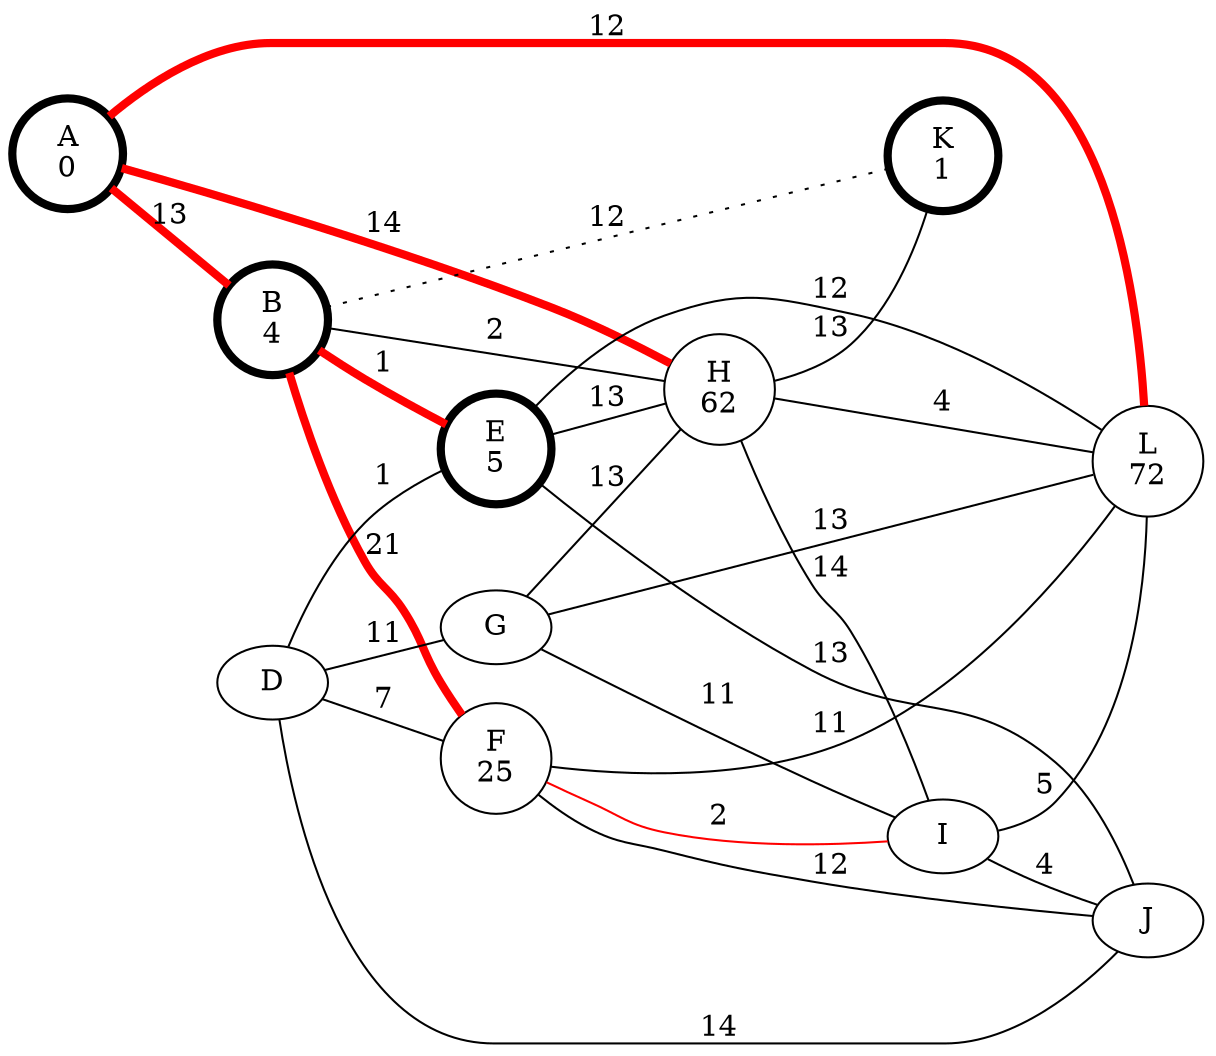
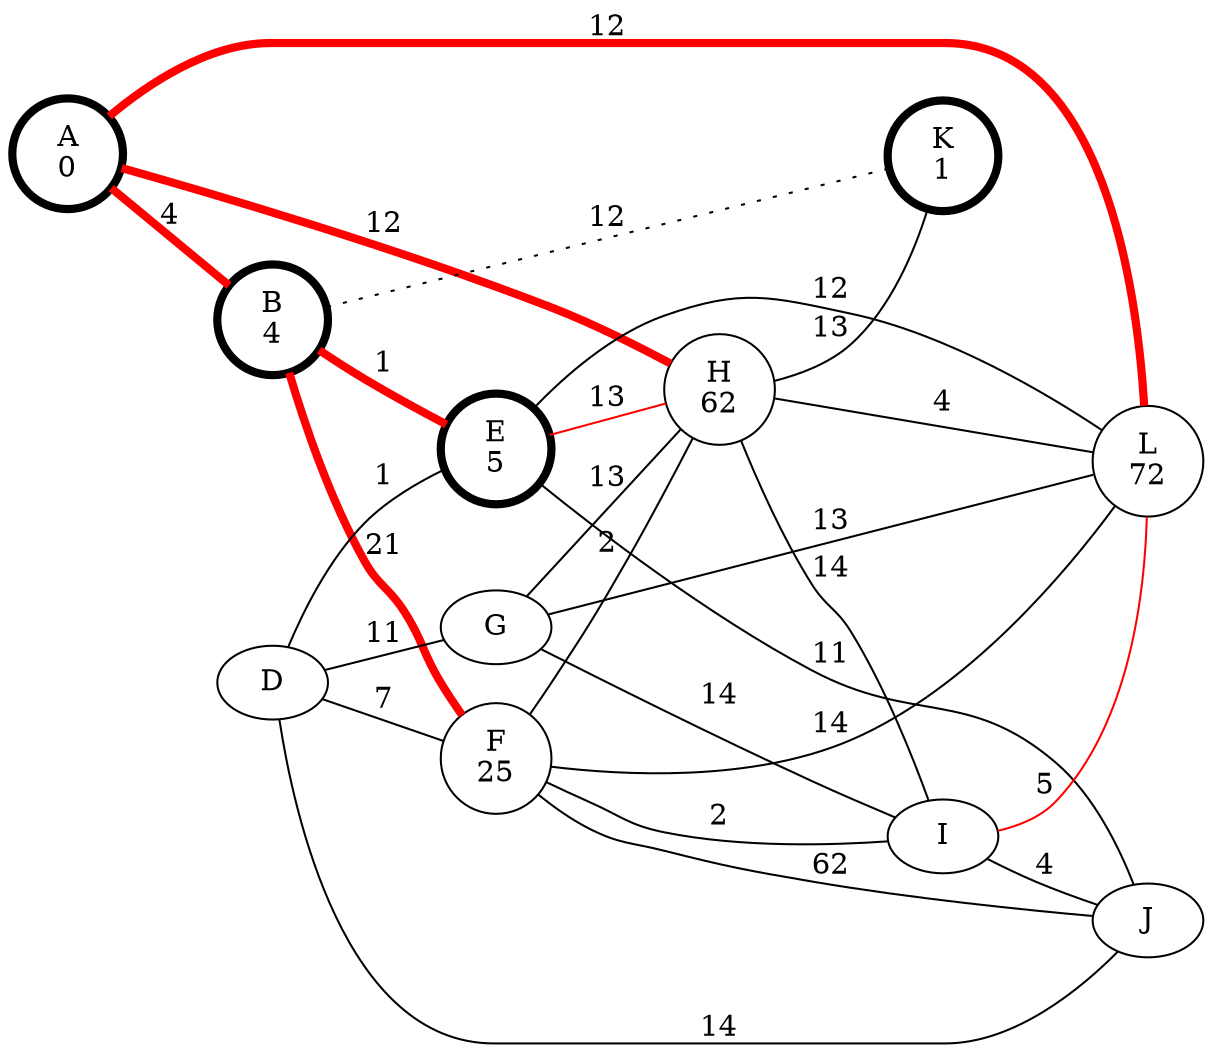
(170, 216) -> (170, 216)
(384, 224) -> (384, 224)
(496, 354) -> (616, 579)
(608, 419) -> (608, 419)
(831, 655) -> (831, 655)
(720, 696) -> (720, 696)
(1116, 699) -> (1116, 699)
(831, 725) -> (831, 725)
(712, 839) -> (712, 839)
(831, 866) -> (831, 866)
